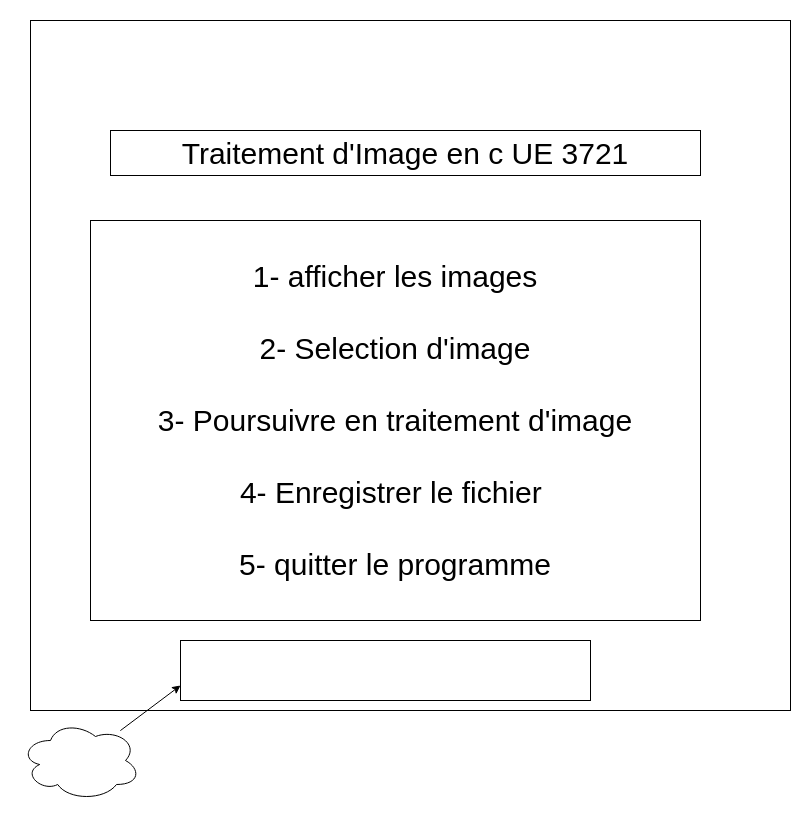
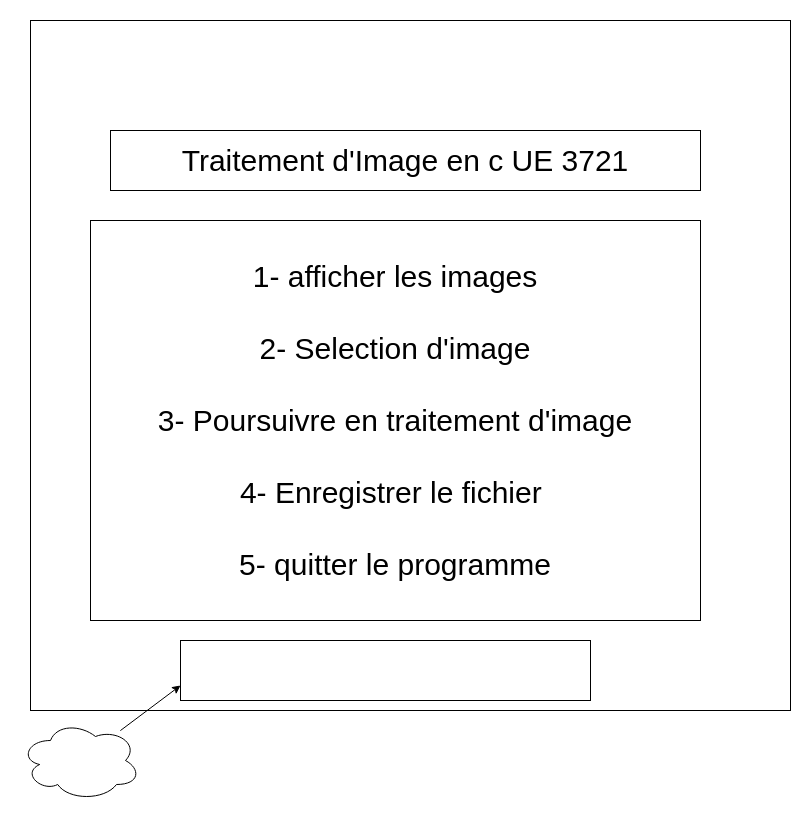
(406, 153) -> (406, 161)
